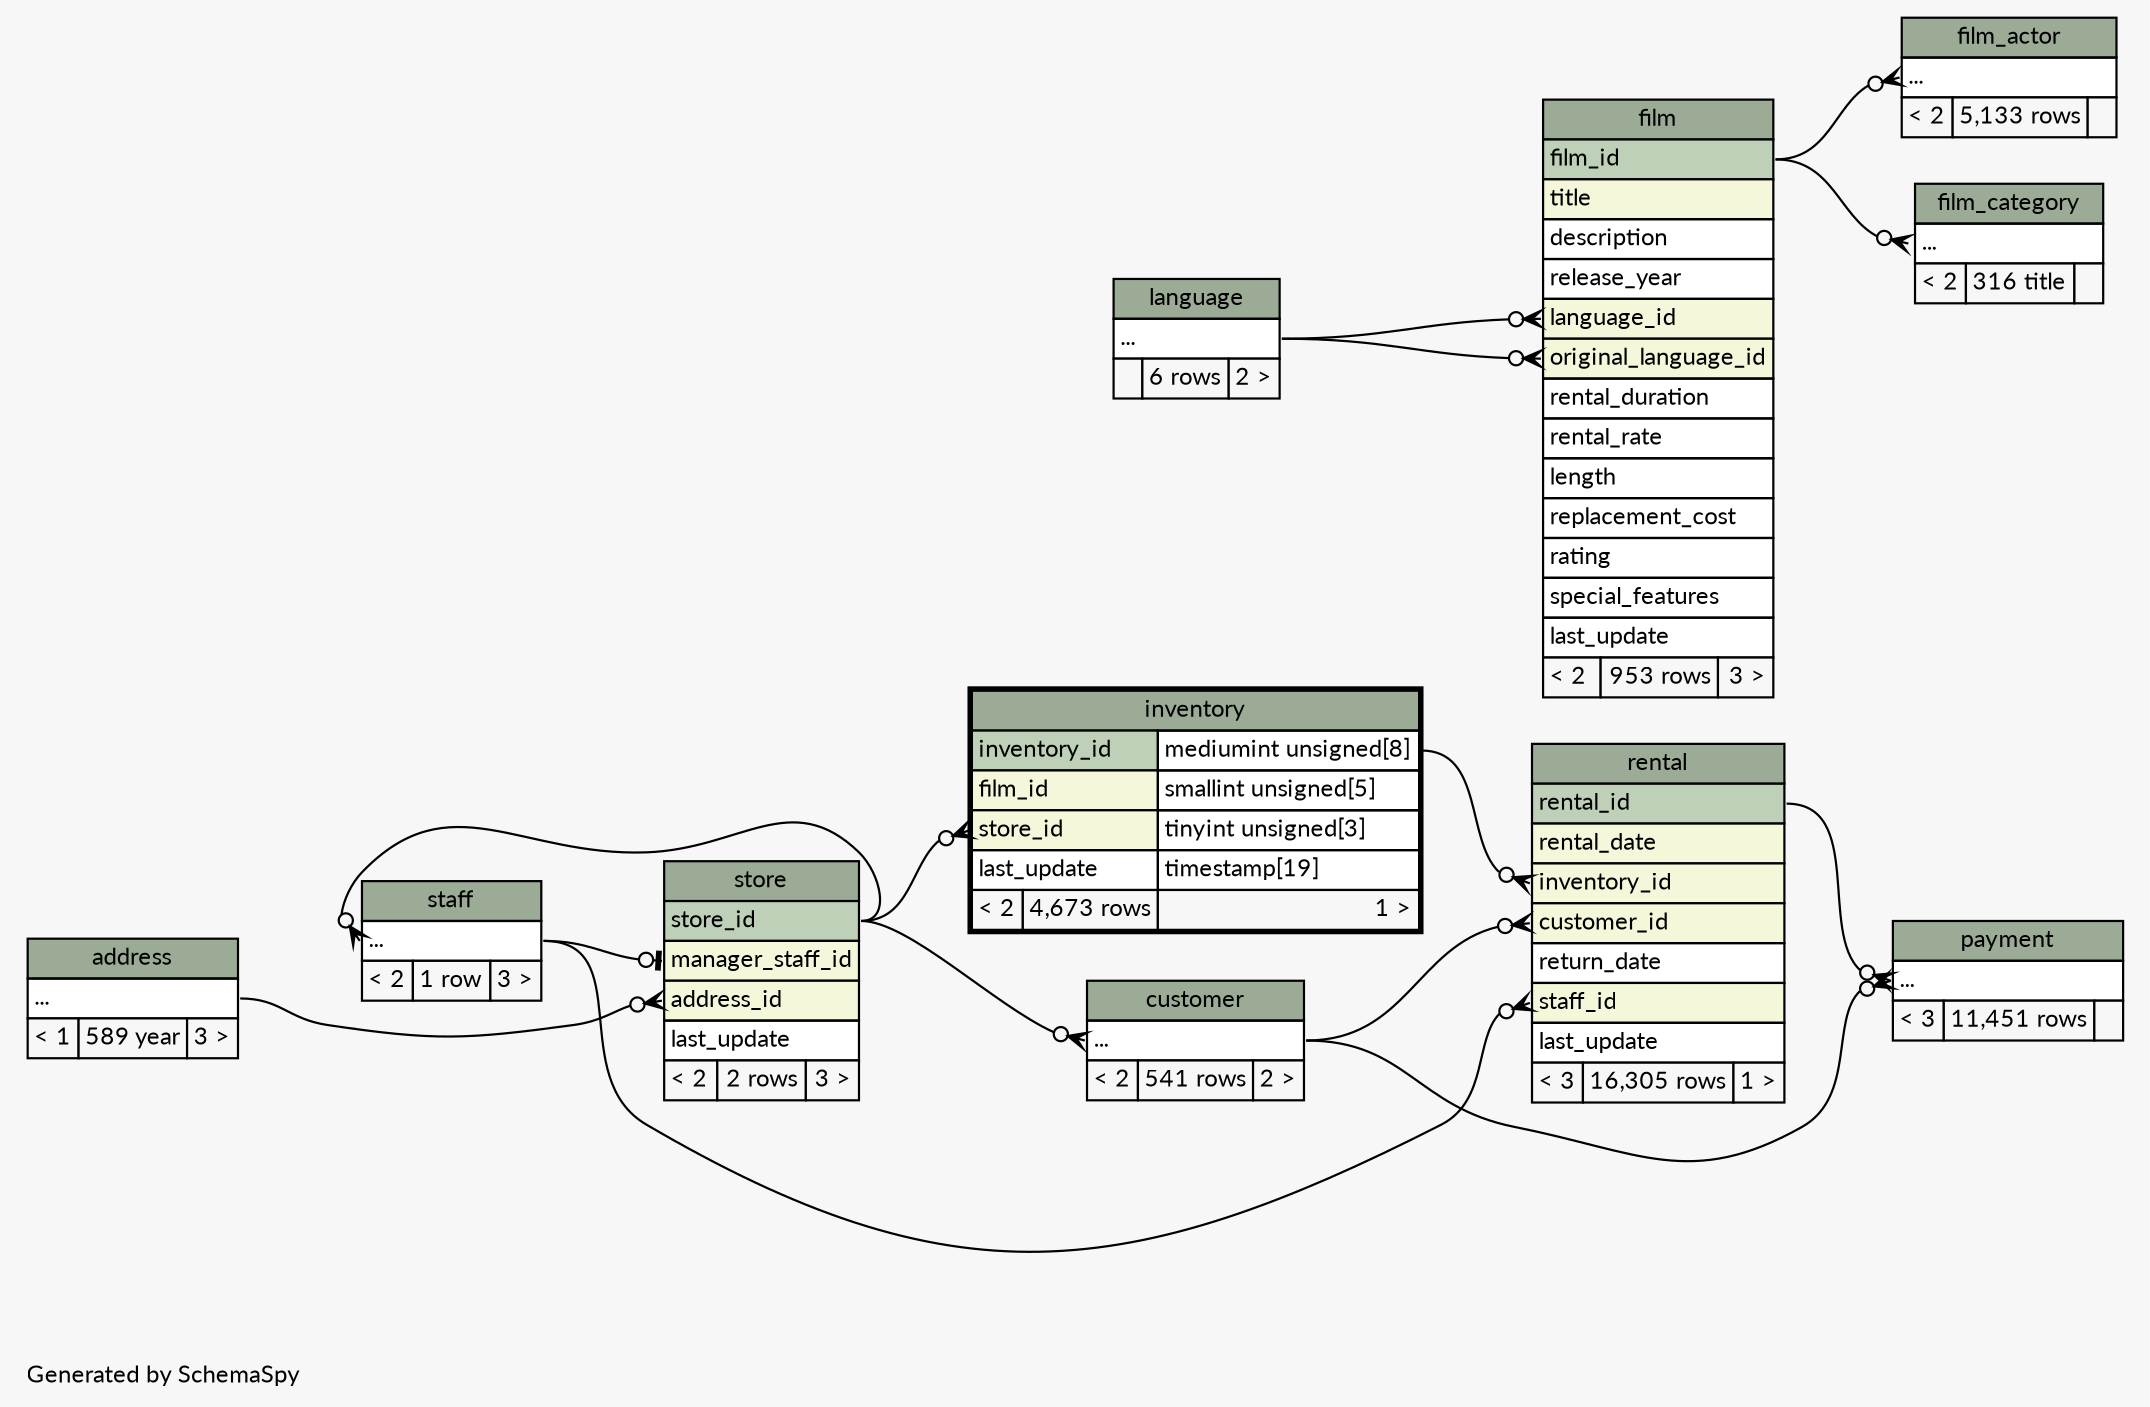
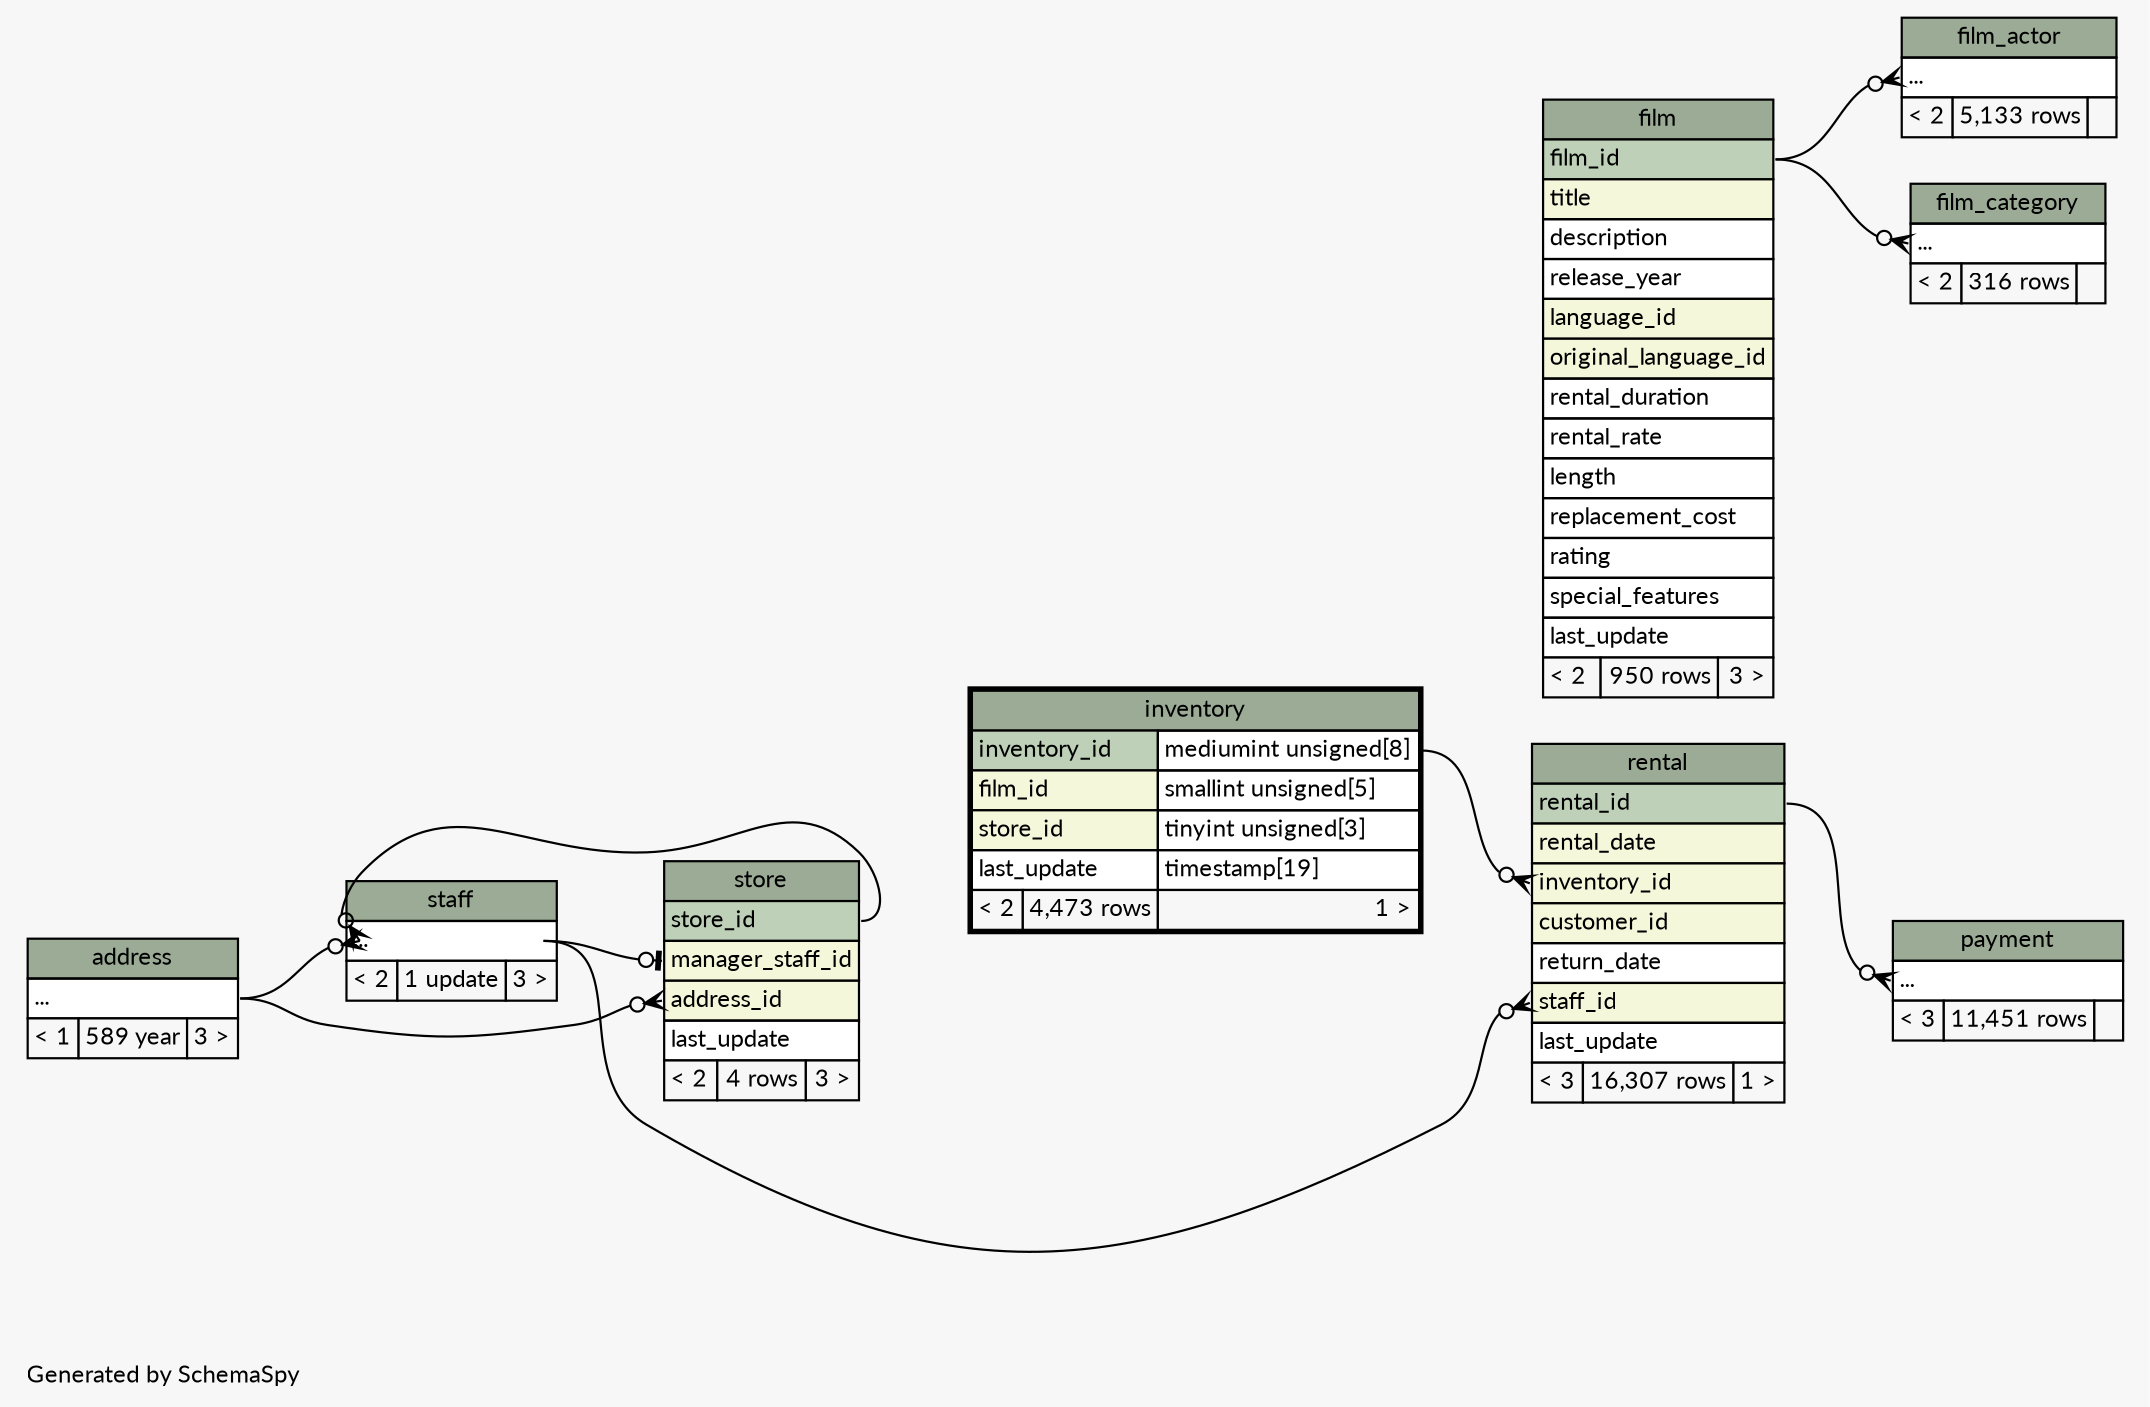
(2020, 282) -> (2019, 282)
(1196, 339) -> none
(1660, 676) -> (1660, 676)
(908, 890) -> none
(1090, 909) -> (1090, 909)
(452, 980) -> (452, 980)
none -> (288, 981)
(1196, 1041) -> none
(763, 1079) -> (763, 1079)
(1658, 1081) -> (1658, 1081)
